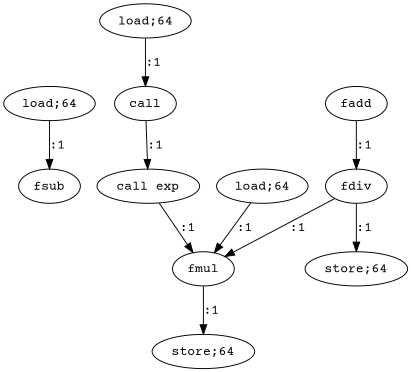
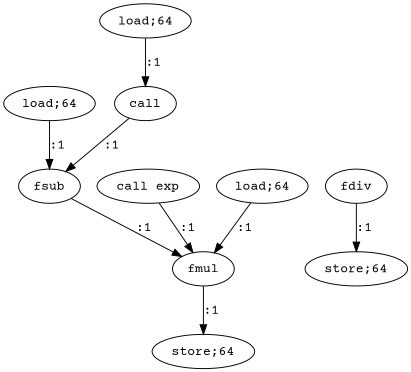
(356, 104) -> none
(147, 140) -> (101, 142)
(284, 225) -> (122, 225)
